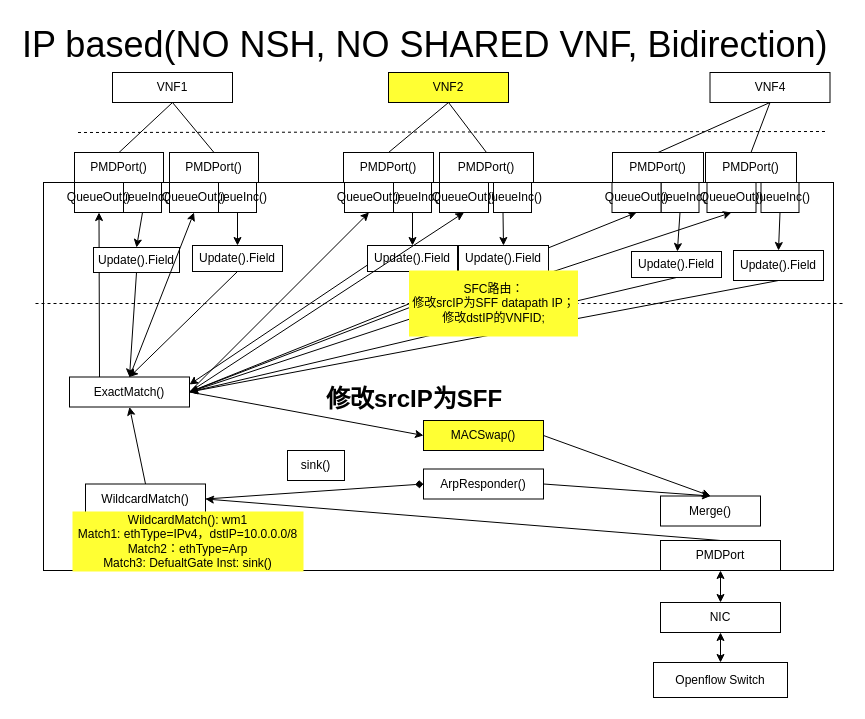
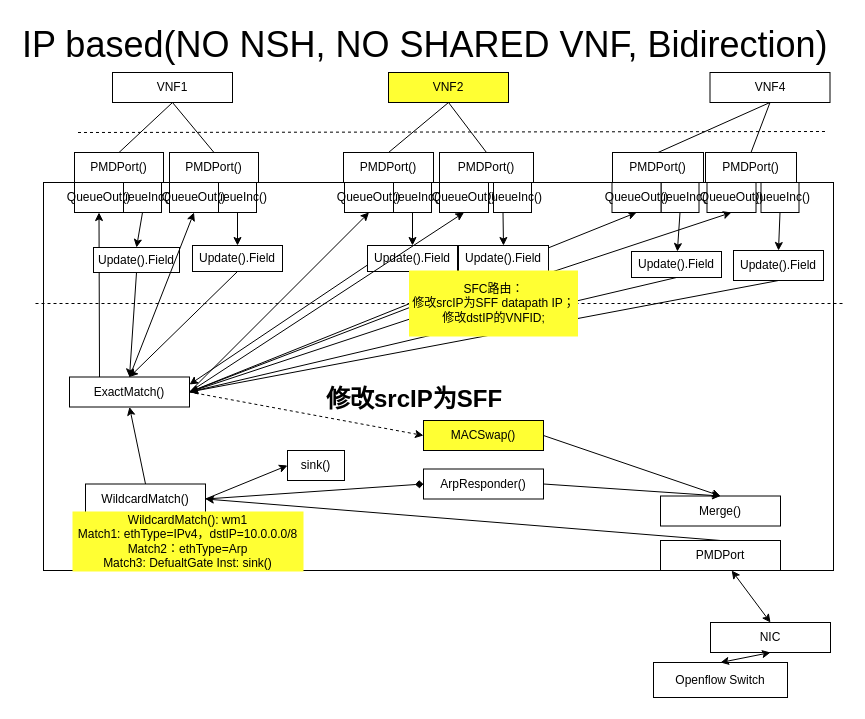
(306, 414) -> (306, 414)
none -> (245, 483)
(711, 511) -> (721, 511)
(721, 618) -> (771, 638)
